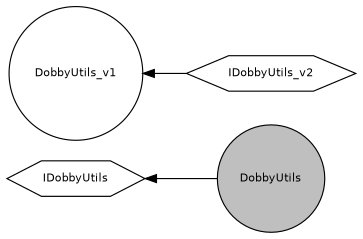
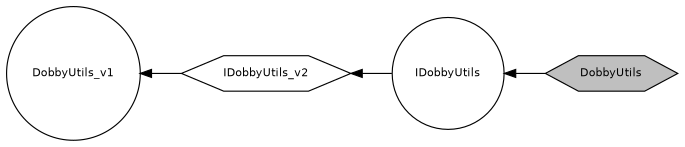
none -> (377, 73)
(76, 179) -> (448, 73)
(271, 179) -> (612, 73)
